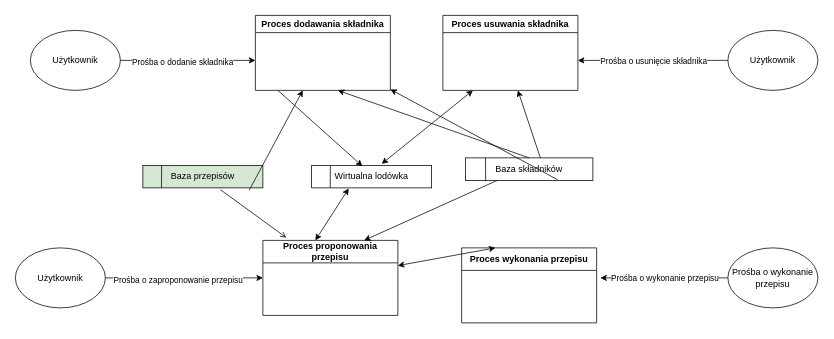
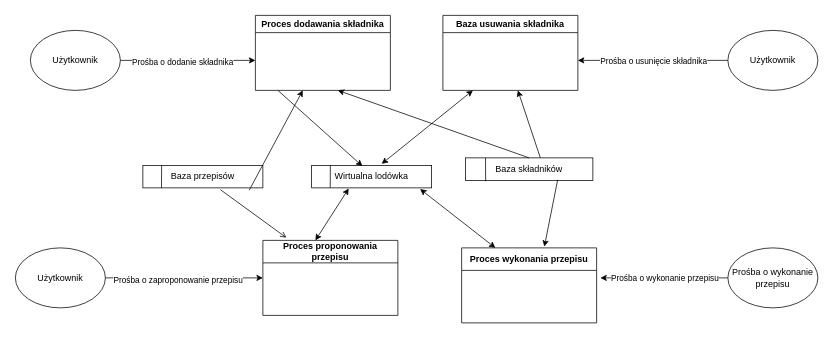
(510, 24) -> (510, 24)
(438, 115) -> (552, 210)
(203, 177) -> (203, 177)
(433, 209) -> none
(447, 257) -> (458, 219)
